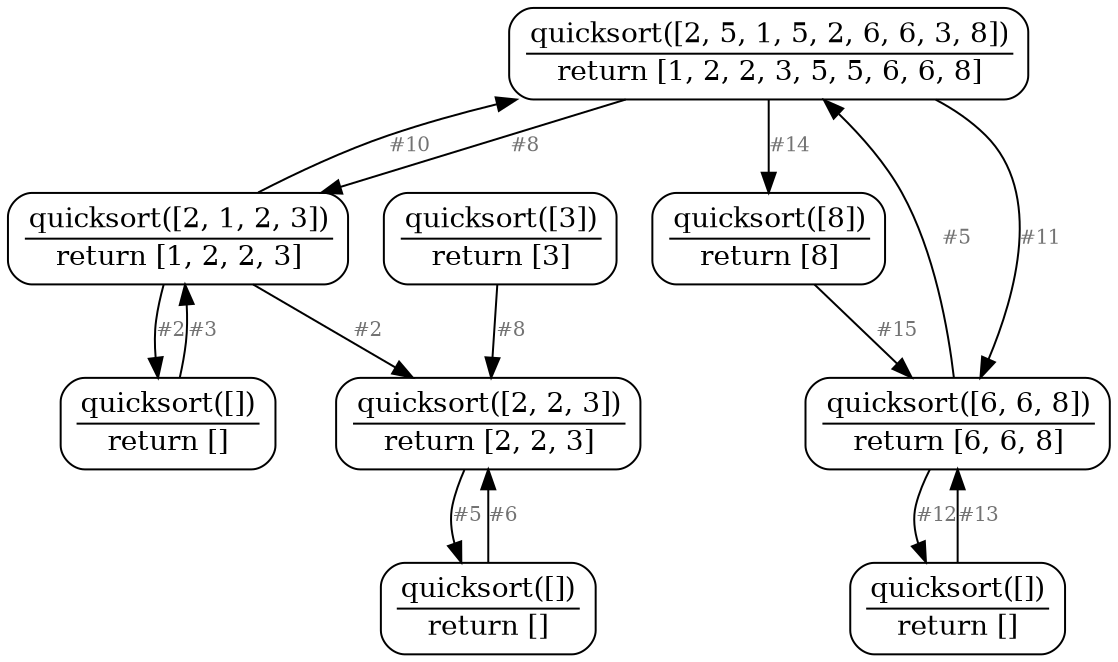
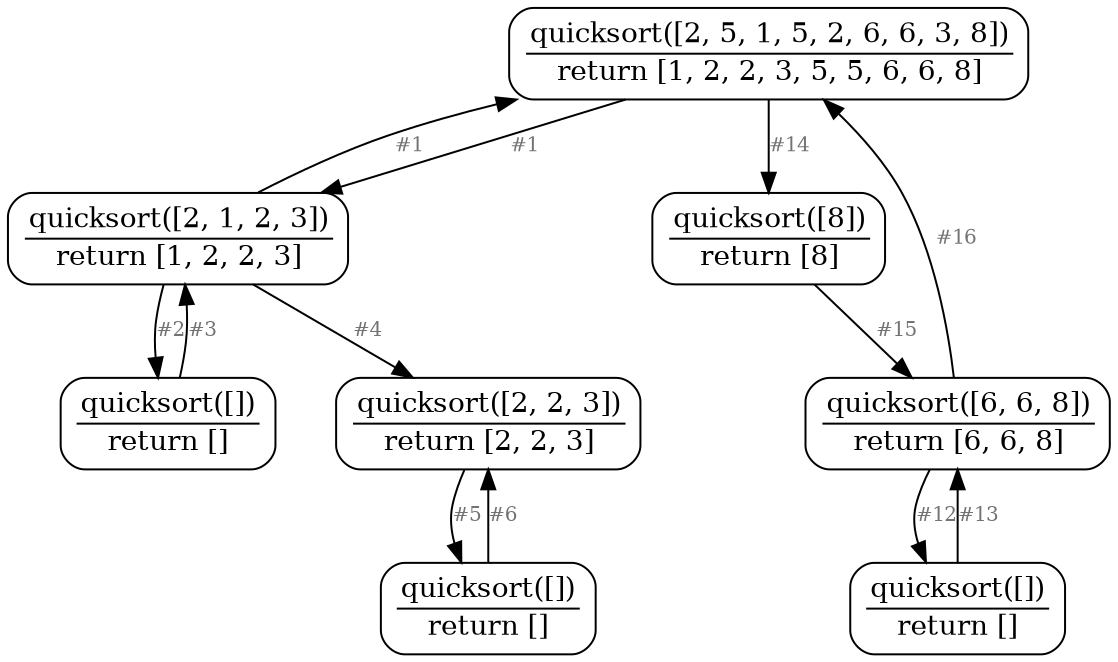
(410, 146) -> (410, 146)
(525, 146) -> (525, 146)
(1019, 215) -> none
(500, 239) -> none
(957, 239) -> (957, 239)
(368, 331) -> (368, 331)
